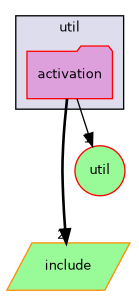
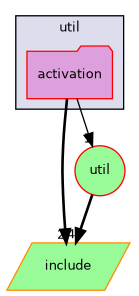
none -> (86, 212)
